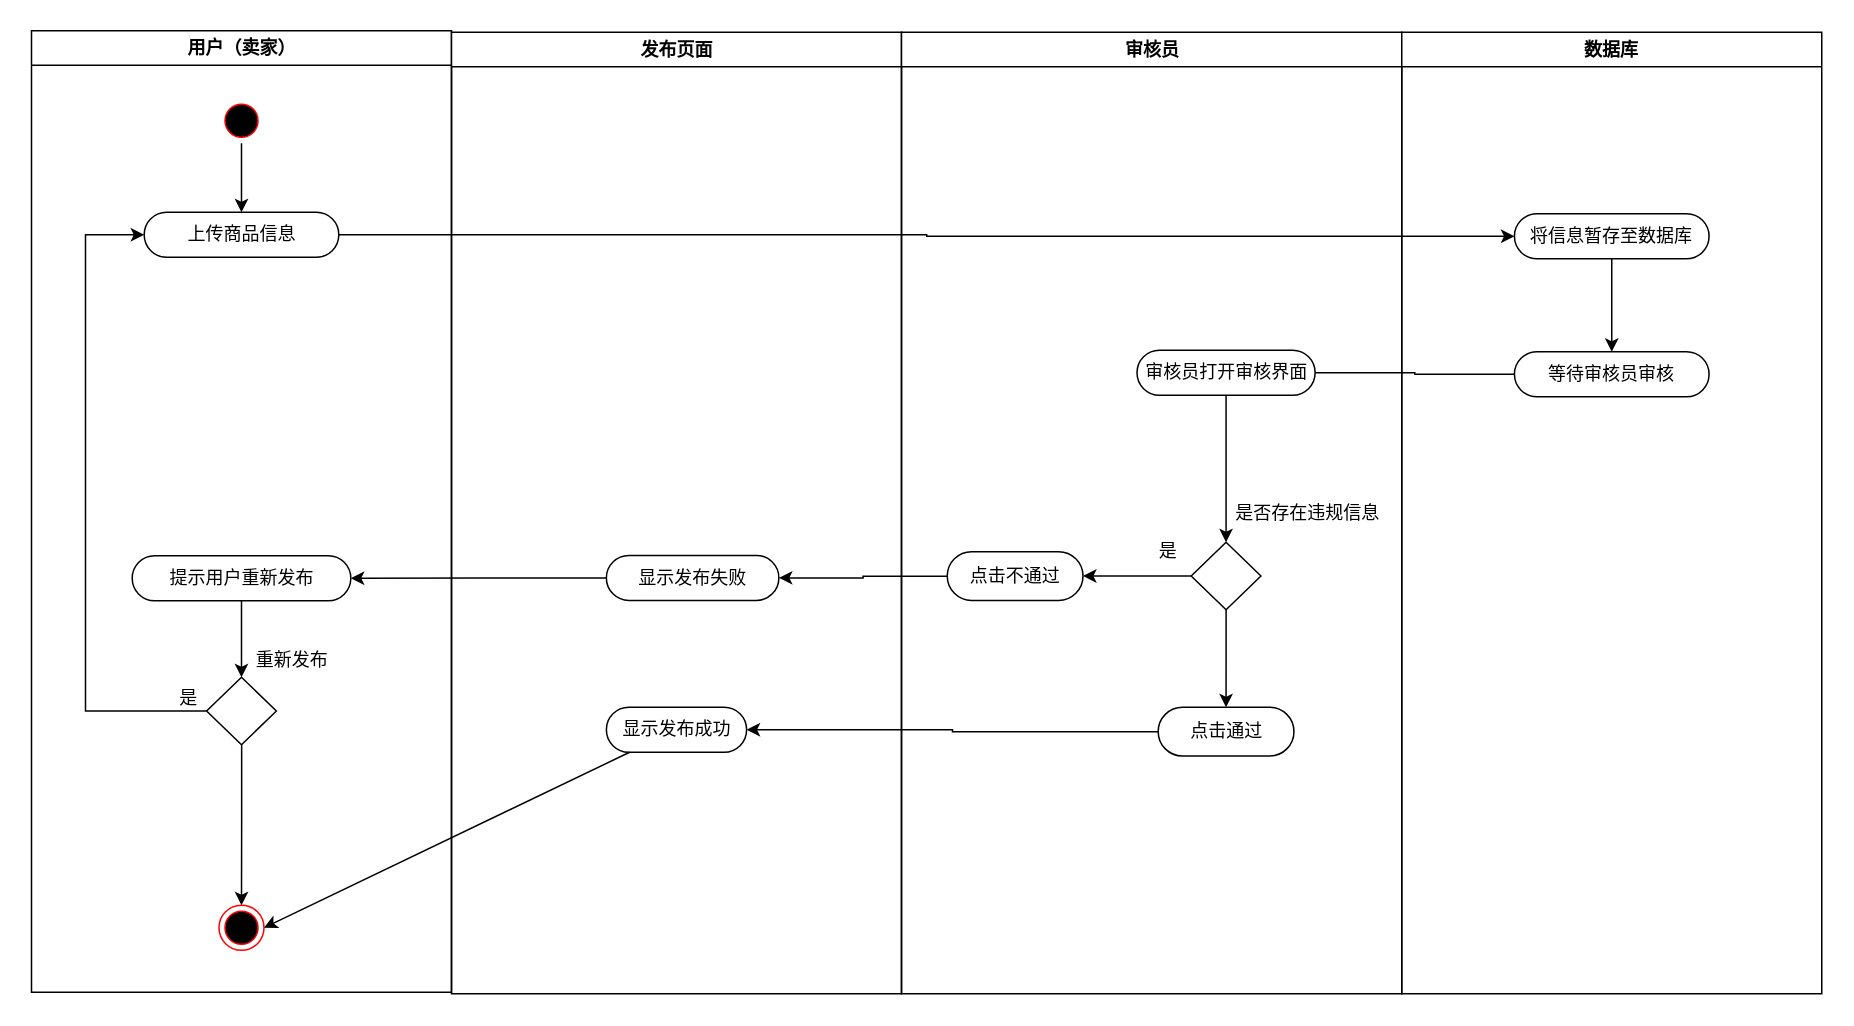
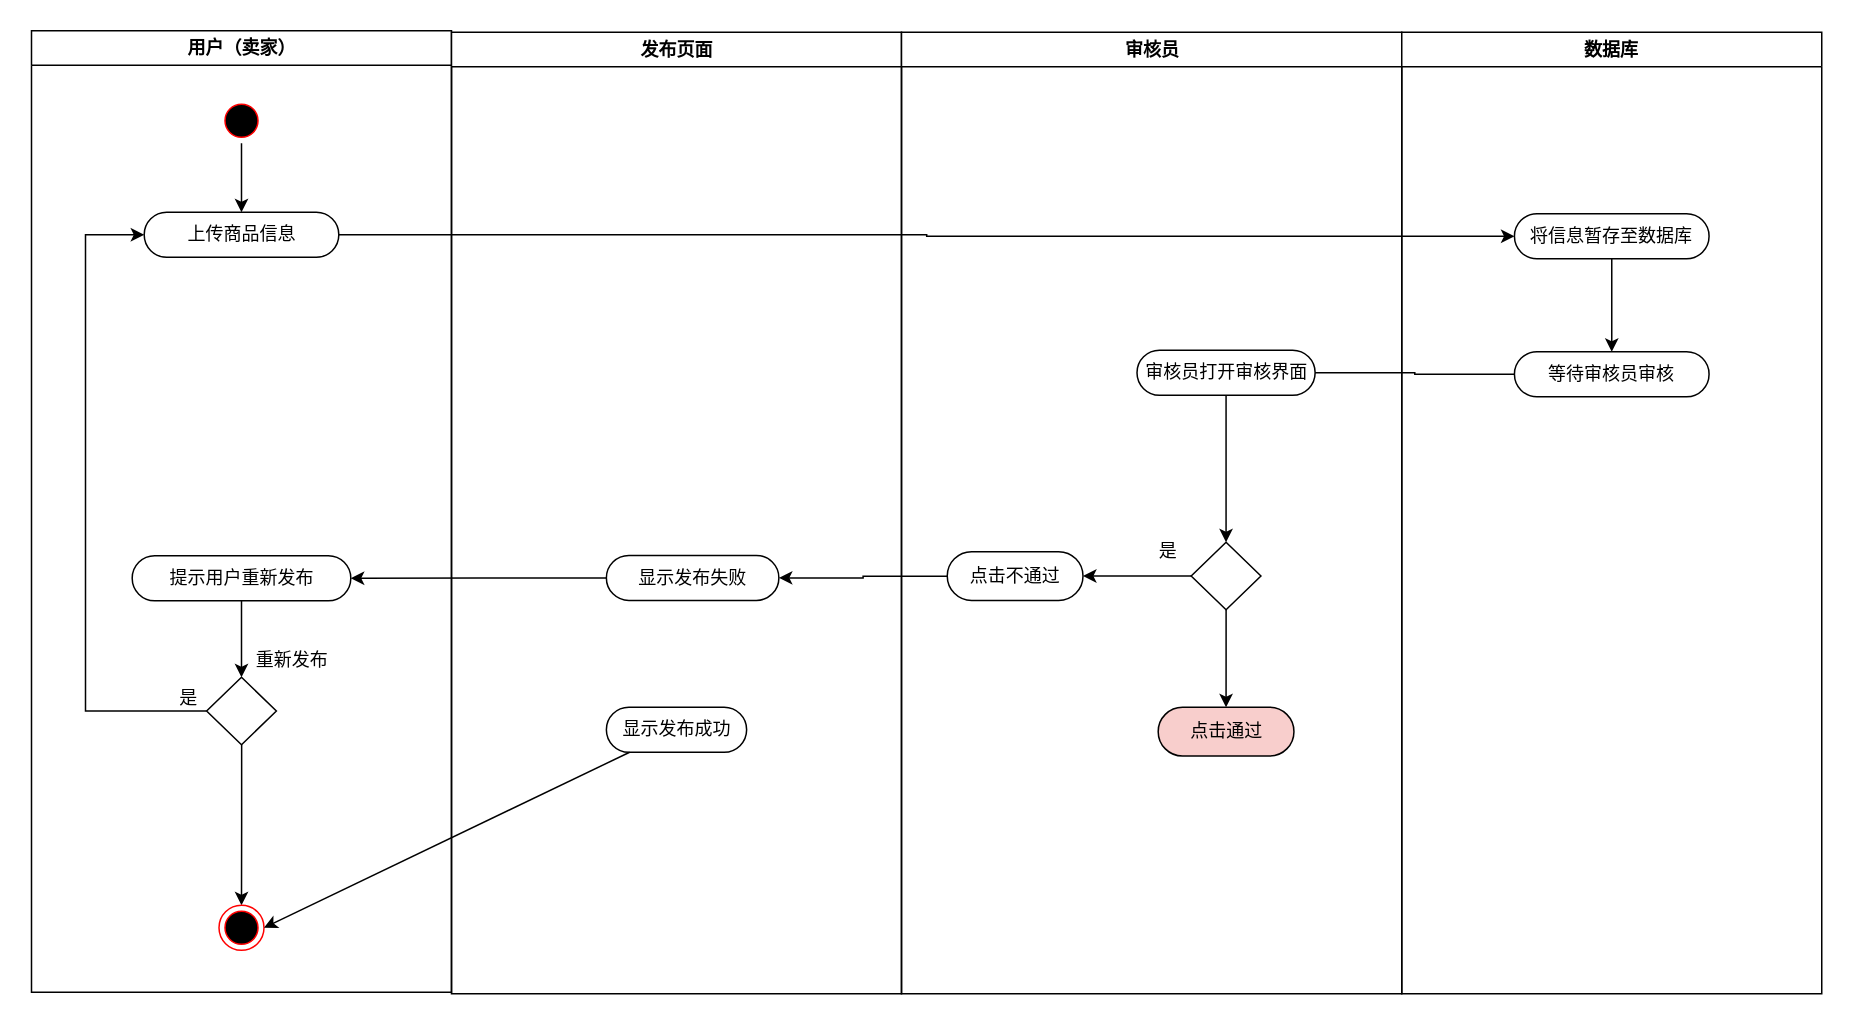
(1307, 513) -> none
(957, 732) -> none
(1226, 732) -> (1226, 732)
